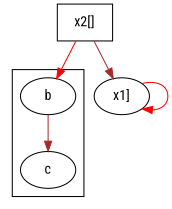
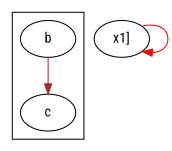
(85, 23) -> none
